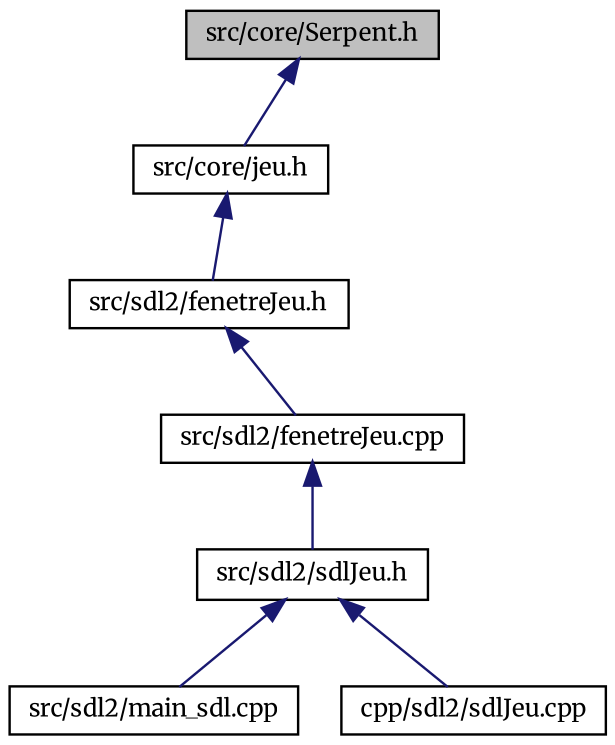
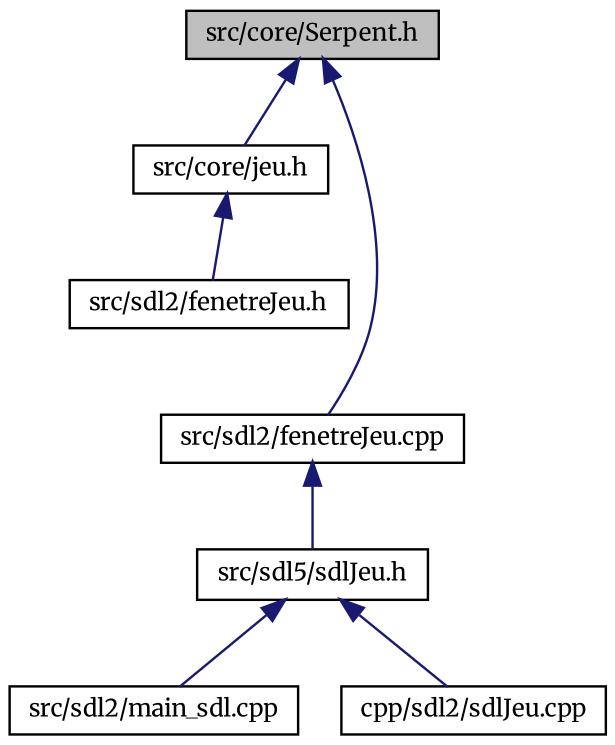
(269, 381) -> (376, 250)
(313, 575) -> (313, 575)
